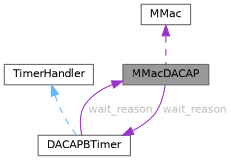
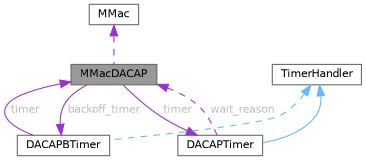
(119, 110) -> (24, 110)
(193, 110) -> (102, 110)
none -> (220, 145)
